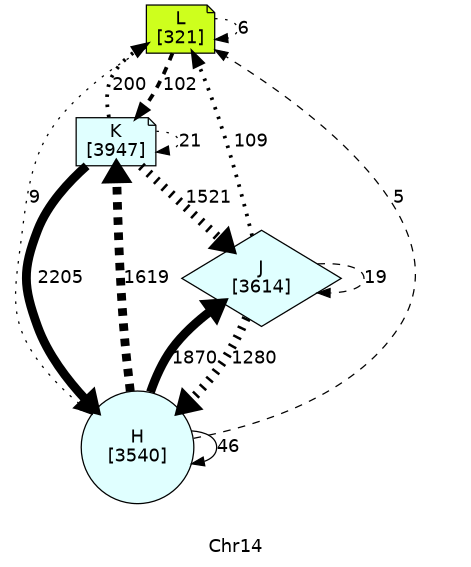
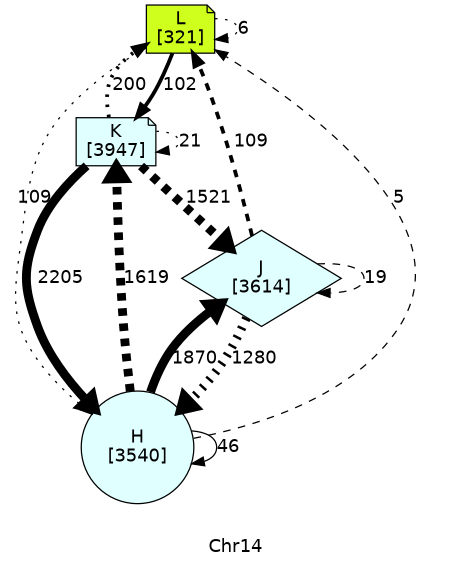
(160, 81) -> (160, 81)
(229, 149) -> (229, 149)
(35, 198) -> (35, 198)
(181, 203) -> (181, 203)
